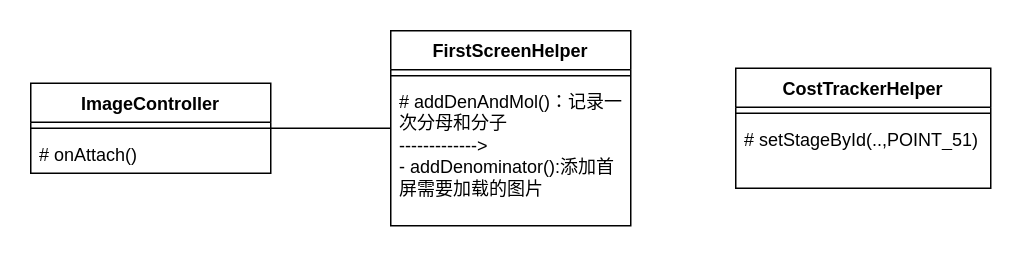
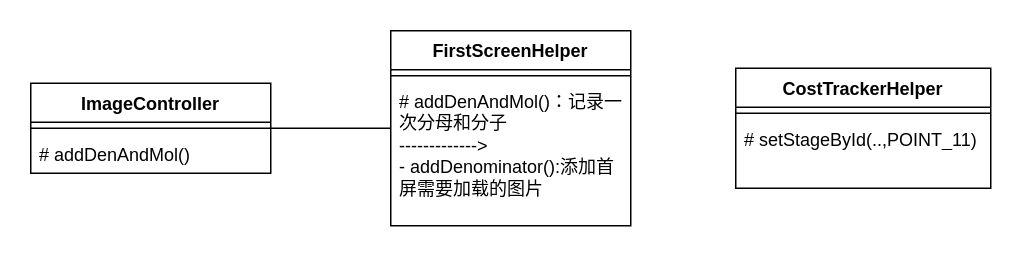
(865, 151) -> (865, 151)
(98, 156) -> (116, 156)
